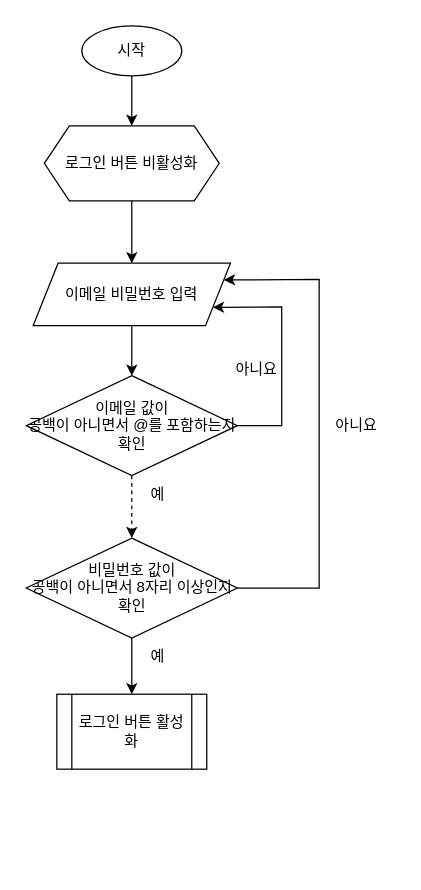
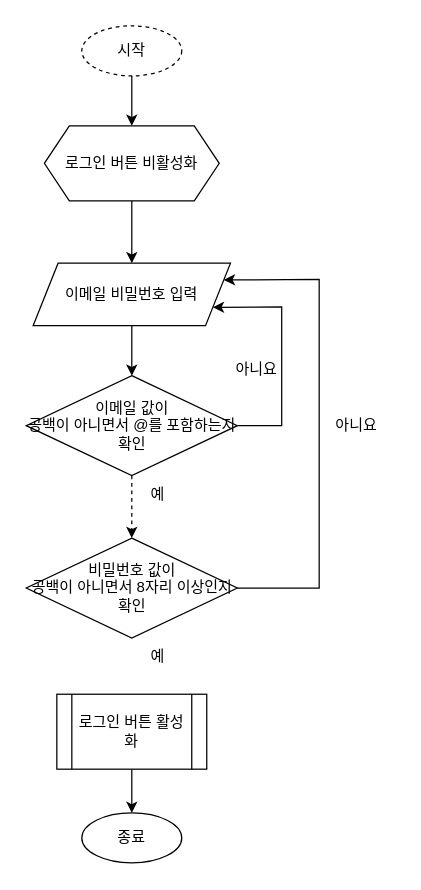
(132, 51) -> (132, 51)
(132, 662) -> none
none -> (132, 787)
none -> (132, 838)
